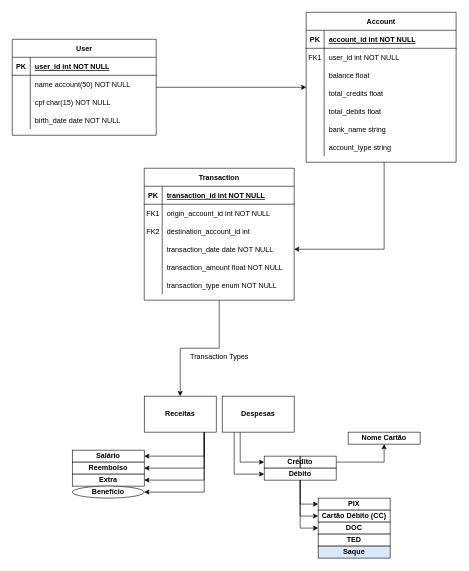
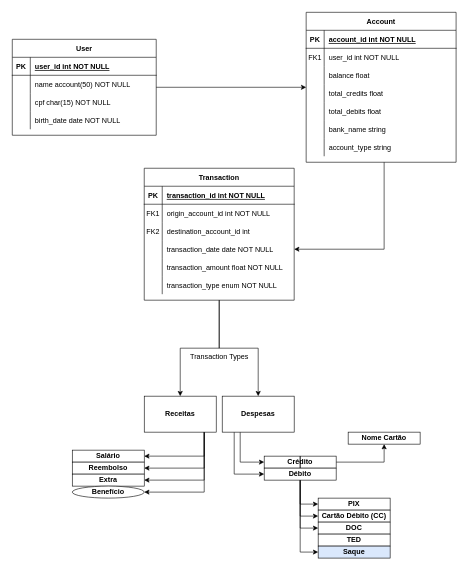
none -> (258, 390)
none -> (300, 551)
